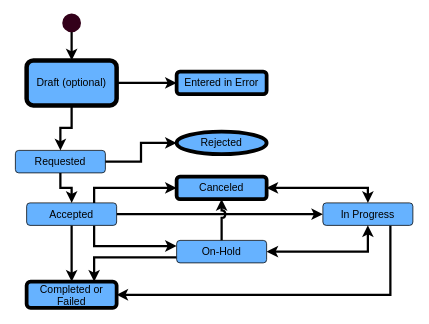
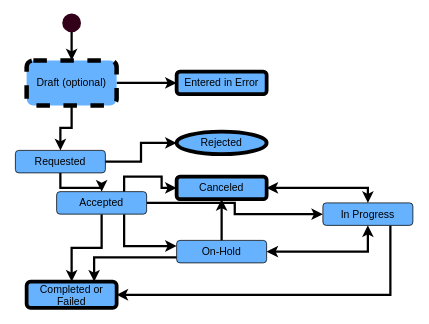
(72, 83) -> (72, 83)
(72, 214) -> (102, 203)
